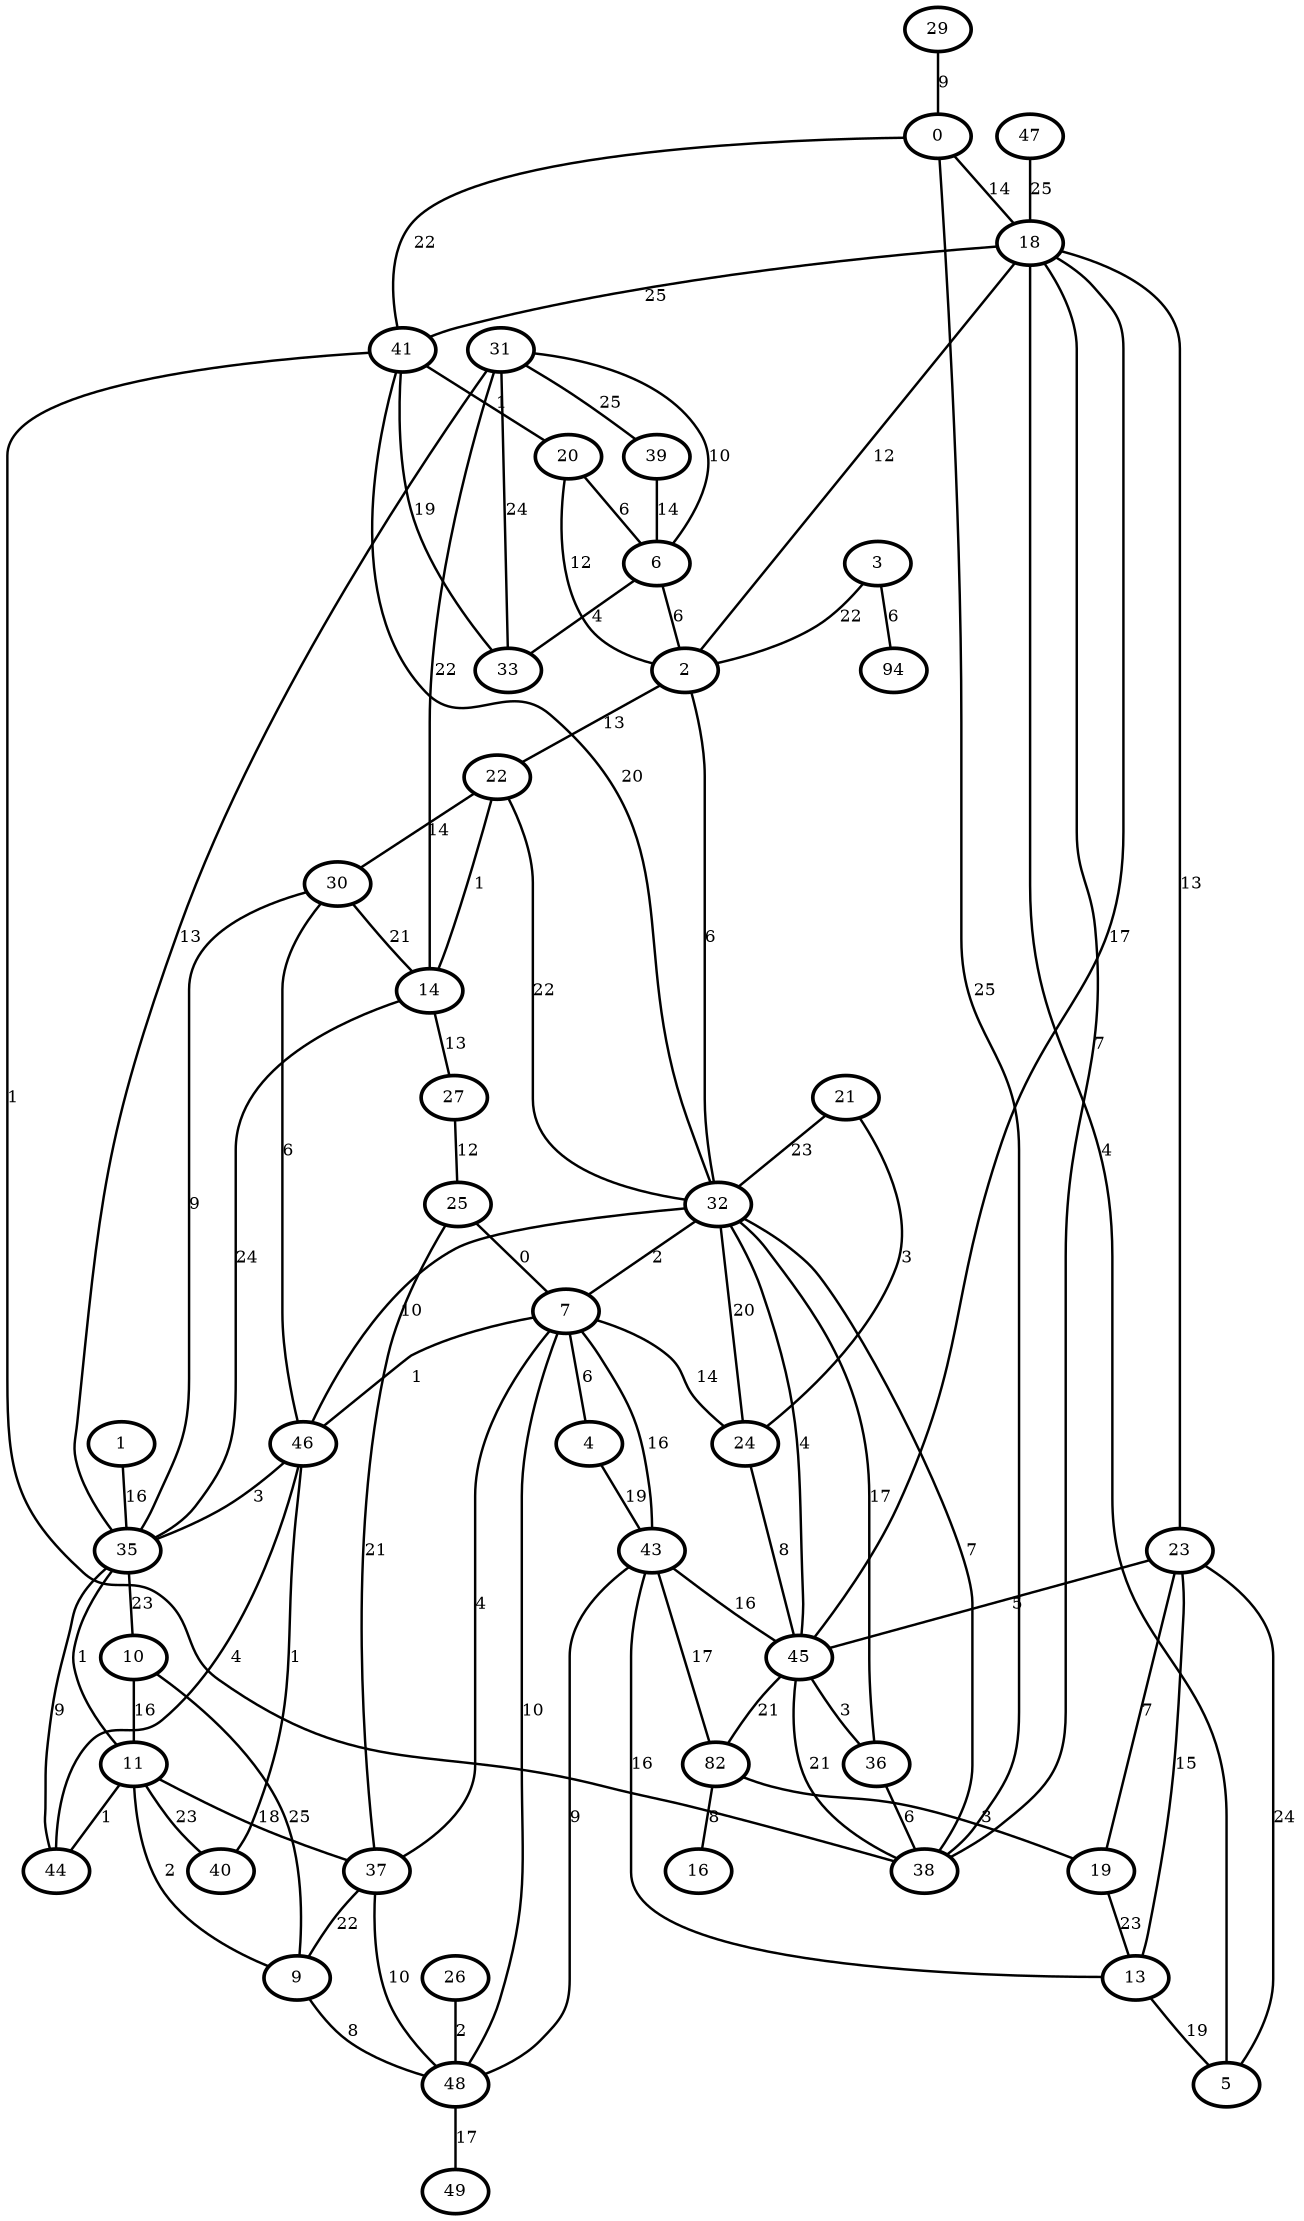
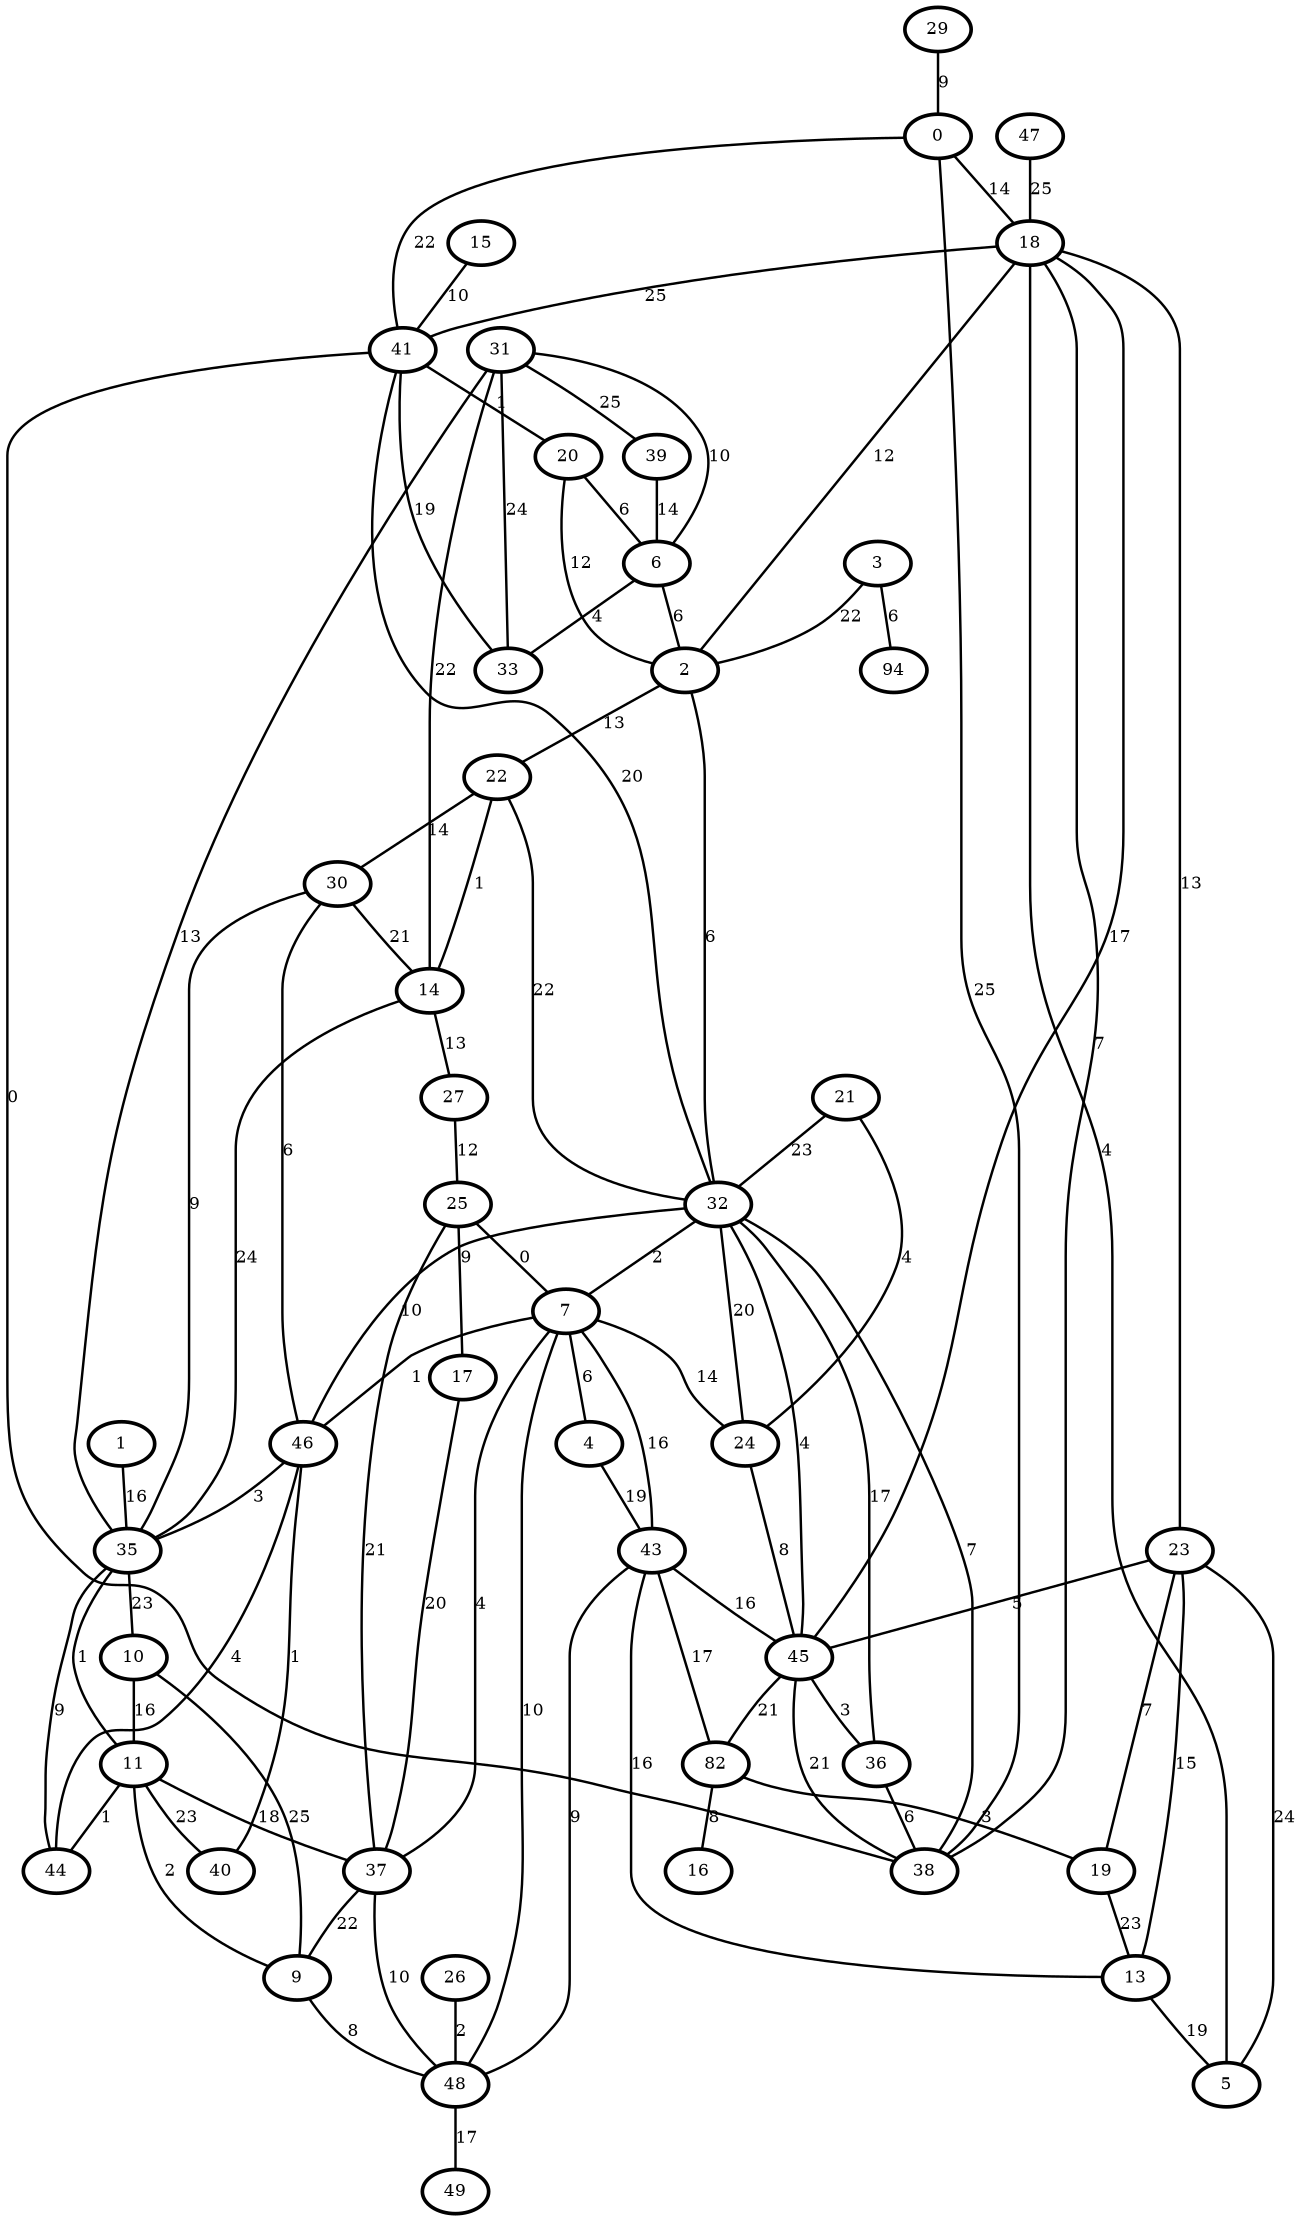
none -> (481, 243)
(14, 1098) -> (14, 1098)
(907, 1258) -> (907, 1258)
none -> (463, 1378)
